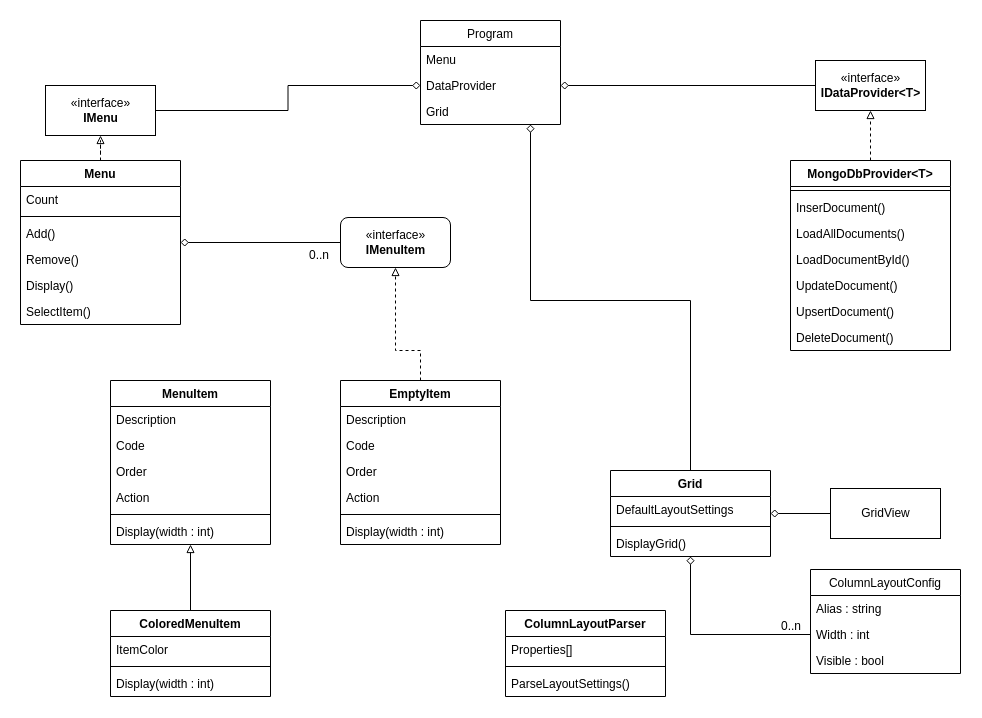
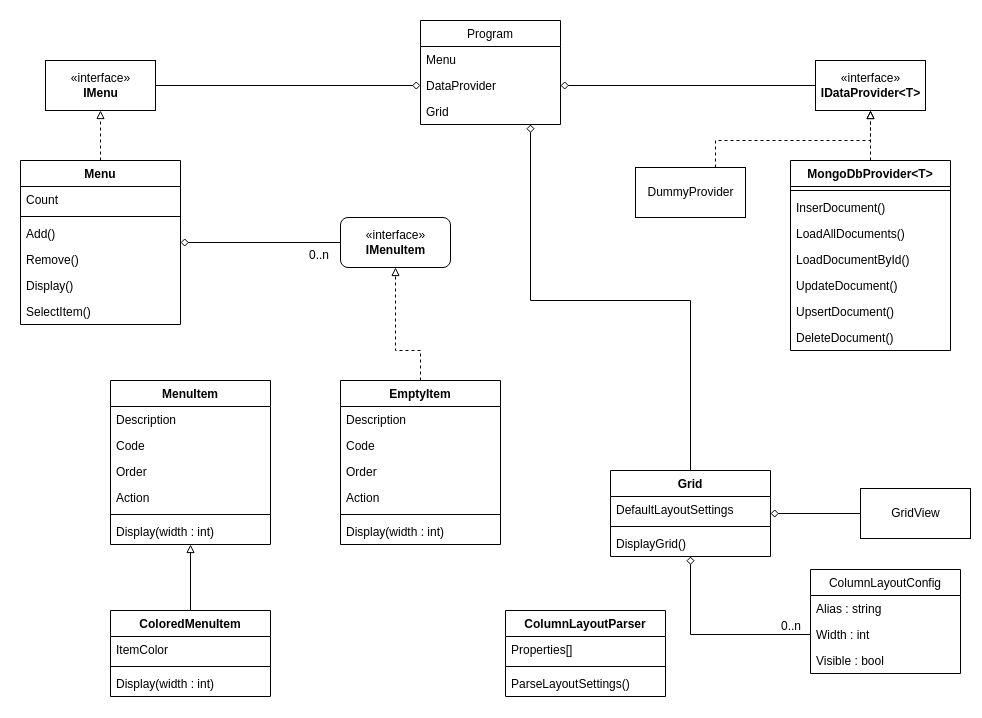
(101, 111) -> (101, 86)
none -> (779, 141)
none -> (691, 193)
(886, 514) -> (916, 514)
